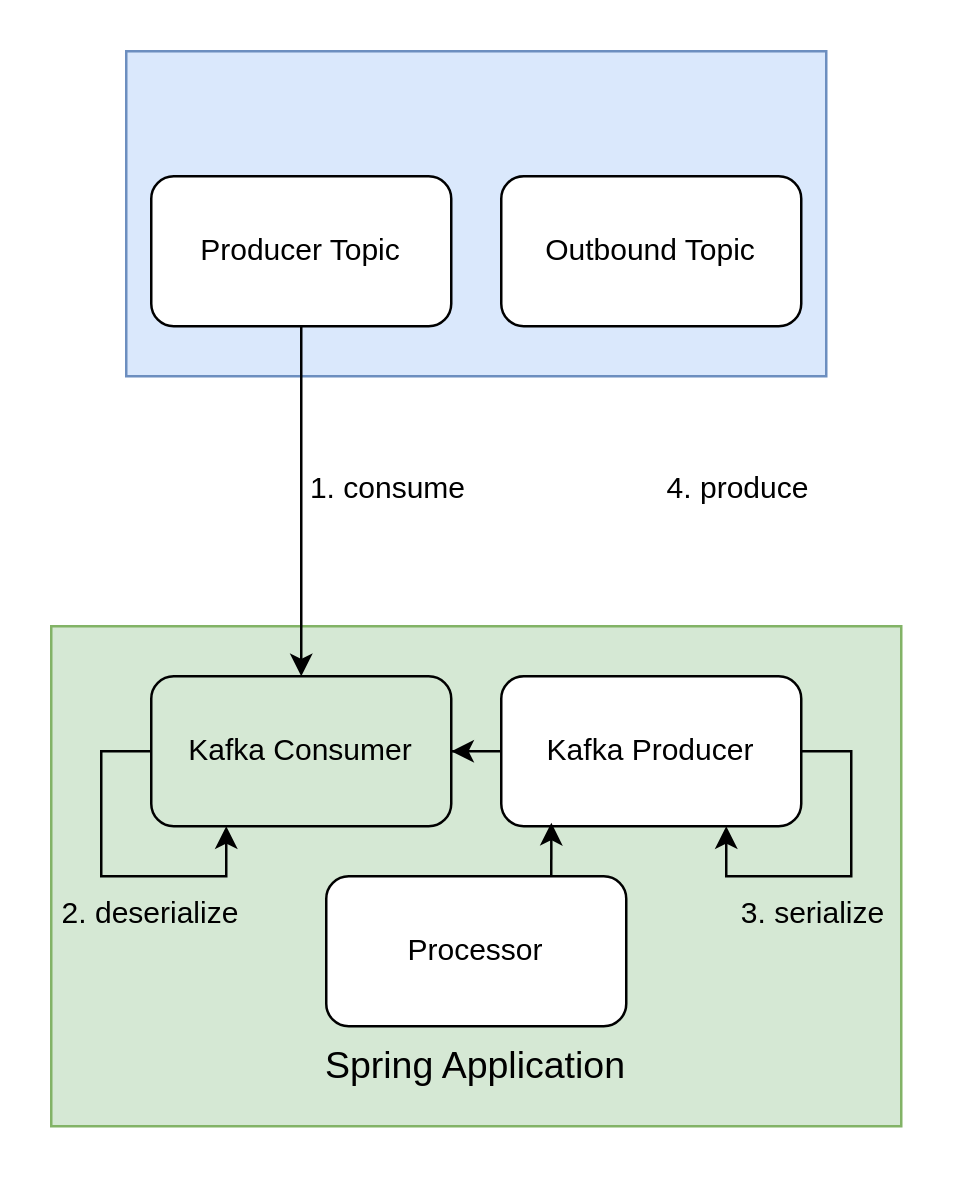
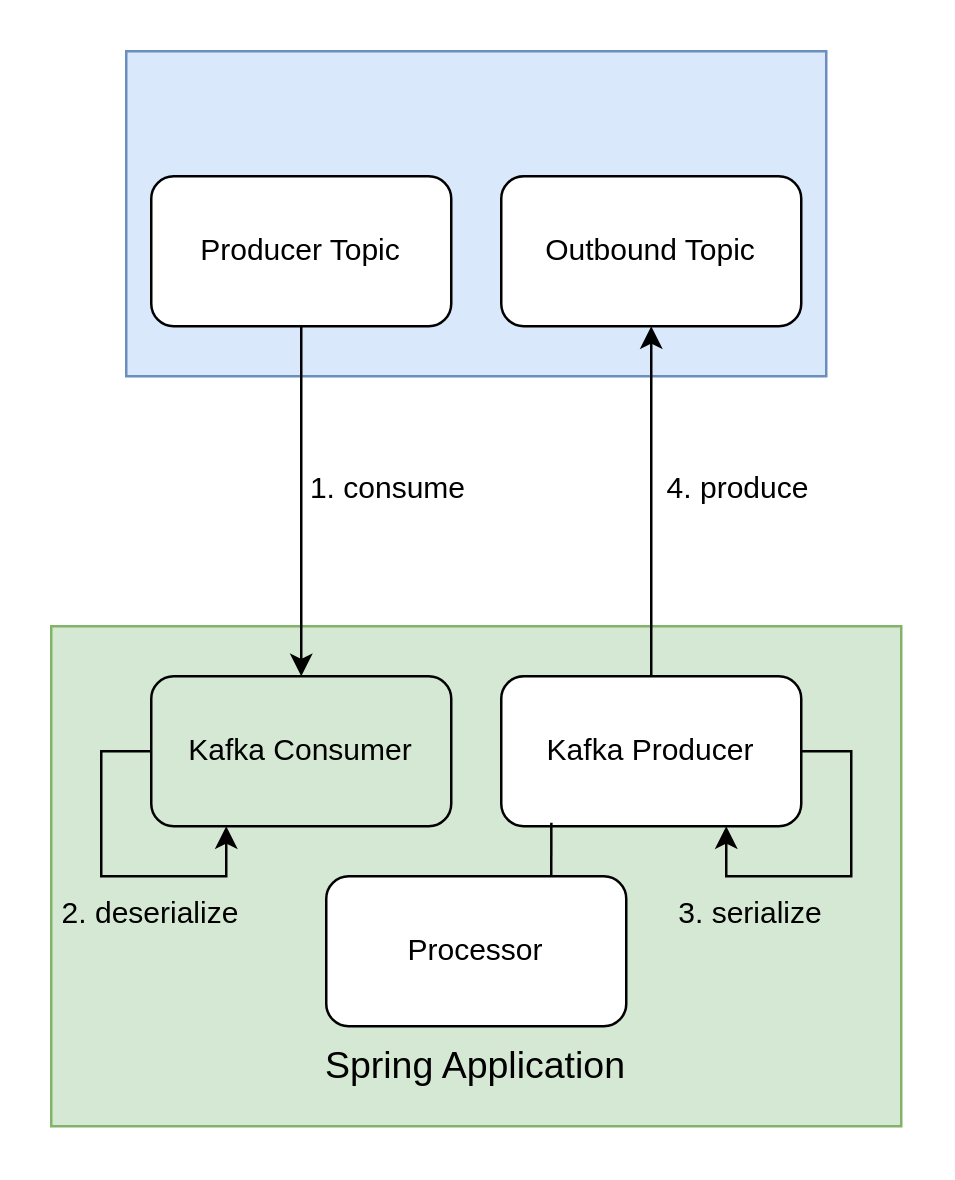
(468, 751) -> (651, 509)
(551, 841) -> (551, 833)
(814, 914) -> (751, 914)
